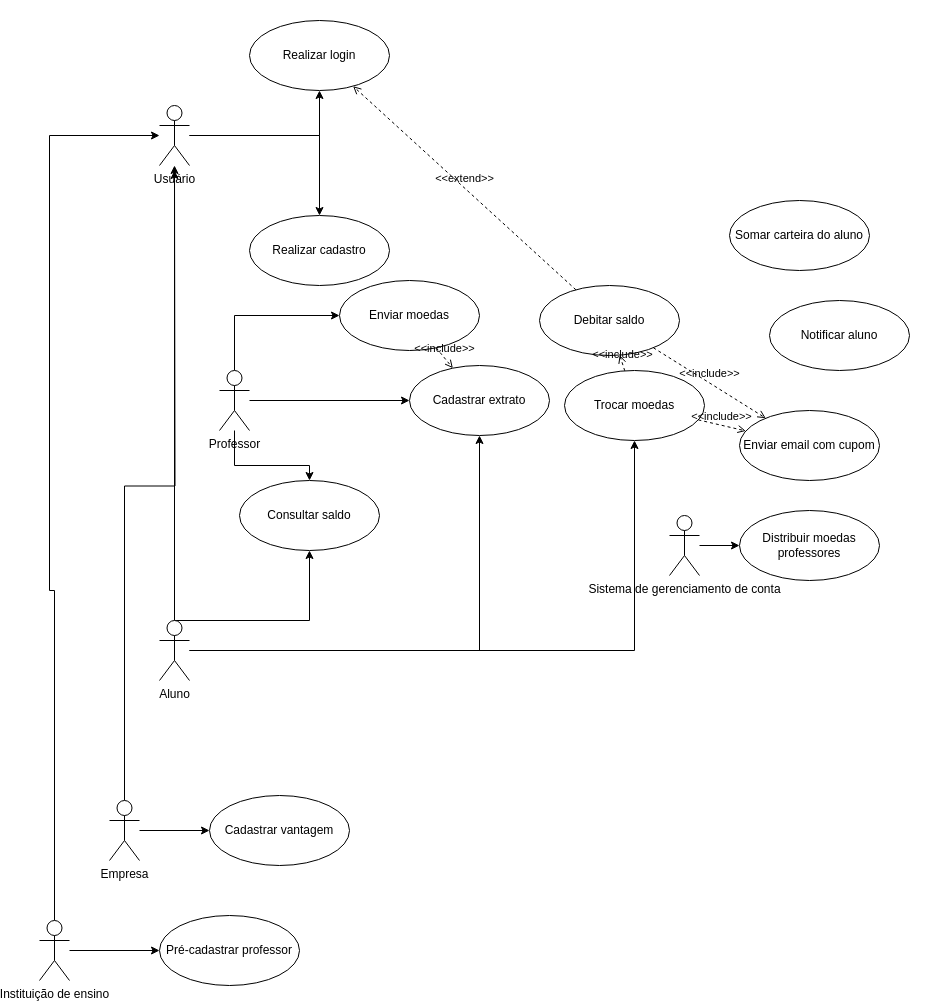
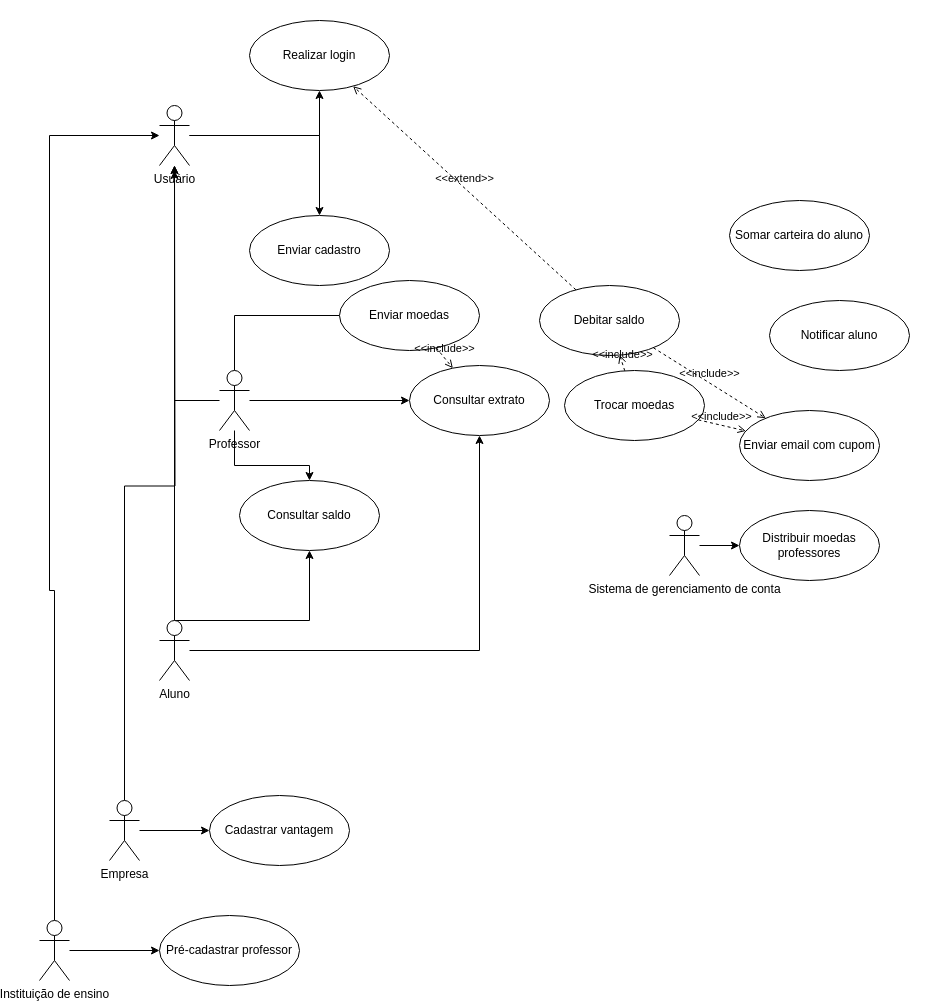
(320, 251) -> (320, 251)
(331, 316) -> (334, 316)
none -> (199, 401)
(480, 401) -> (480, 401)
(635, 625) -> none
